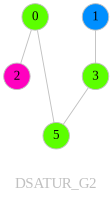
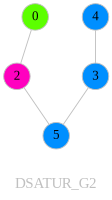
(96, 17) -> (96, 17)
(46, 76) -> (37, 106)
(96, 76) -> (96, 76)
(56, 136) -> (56, 136)
